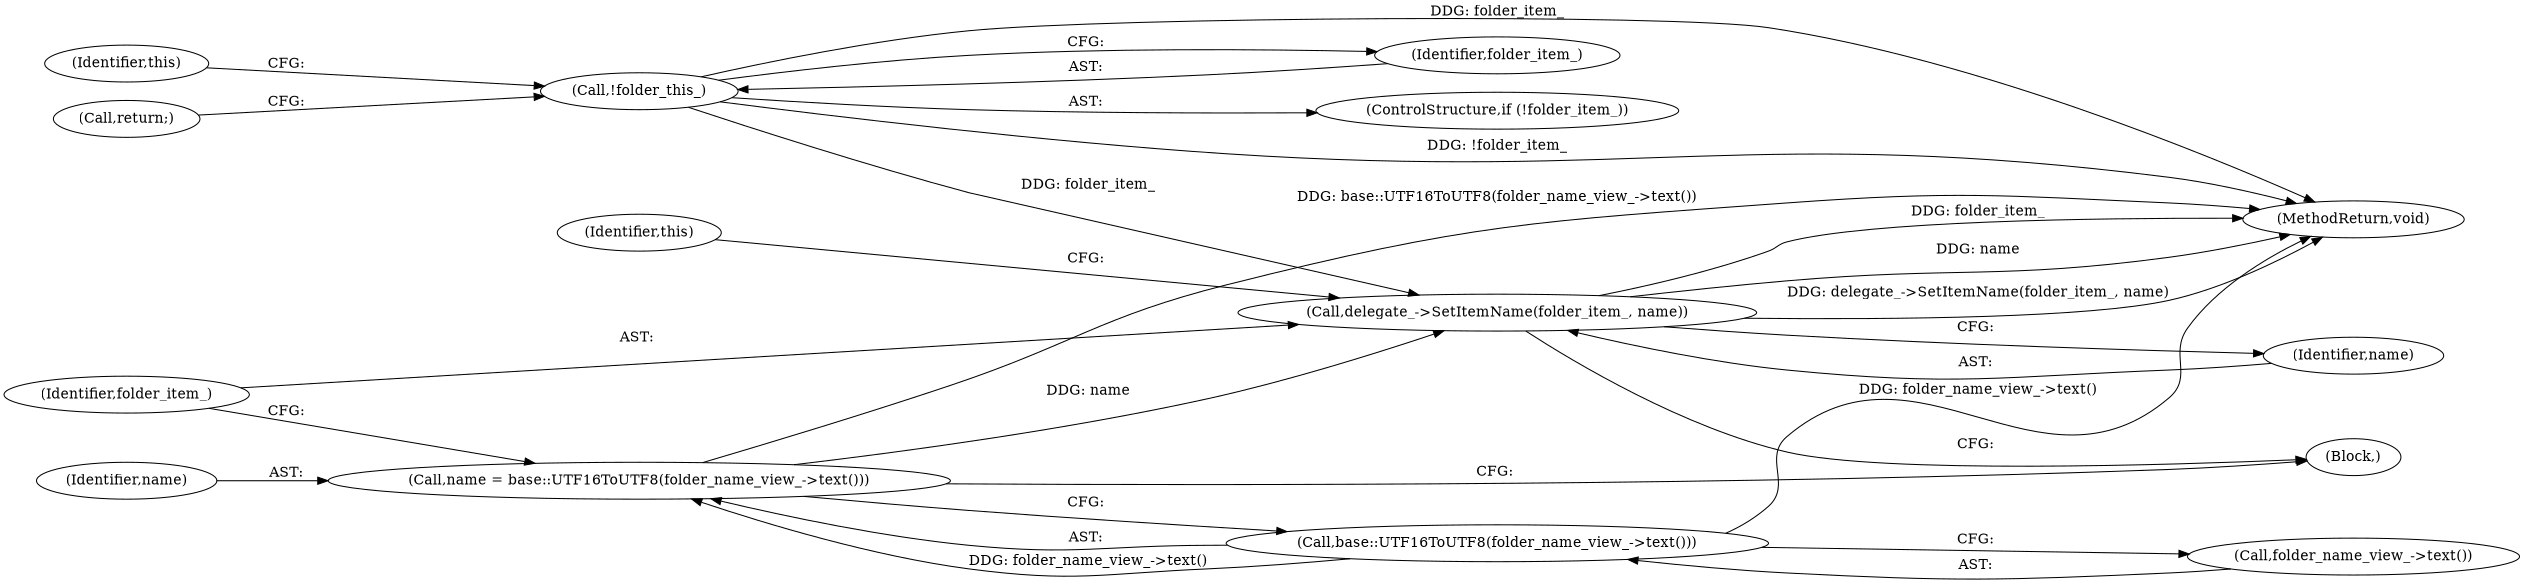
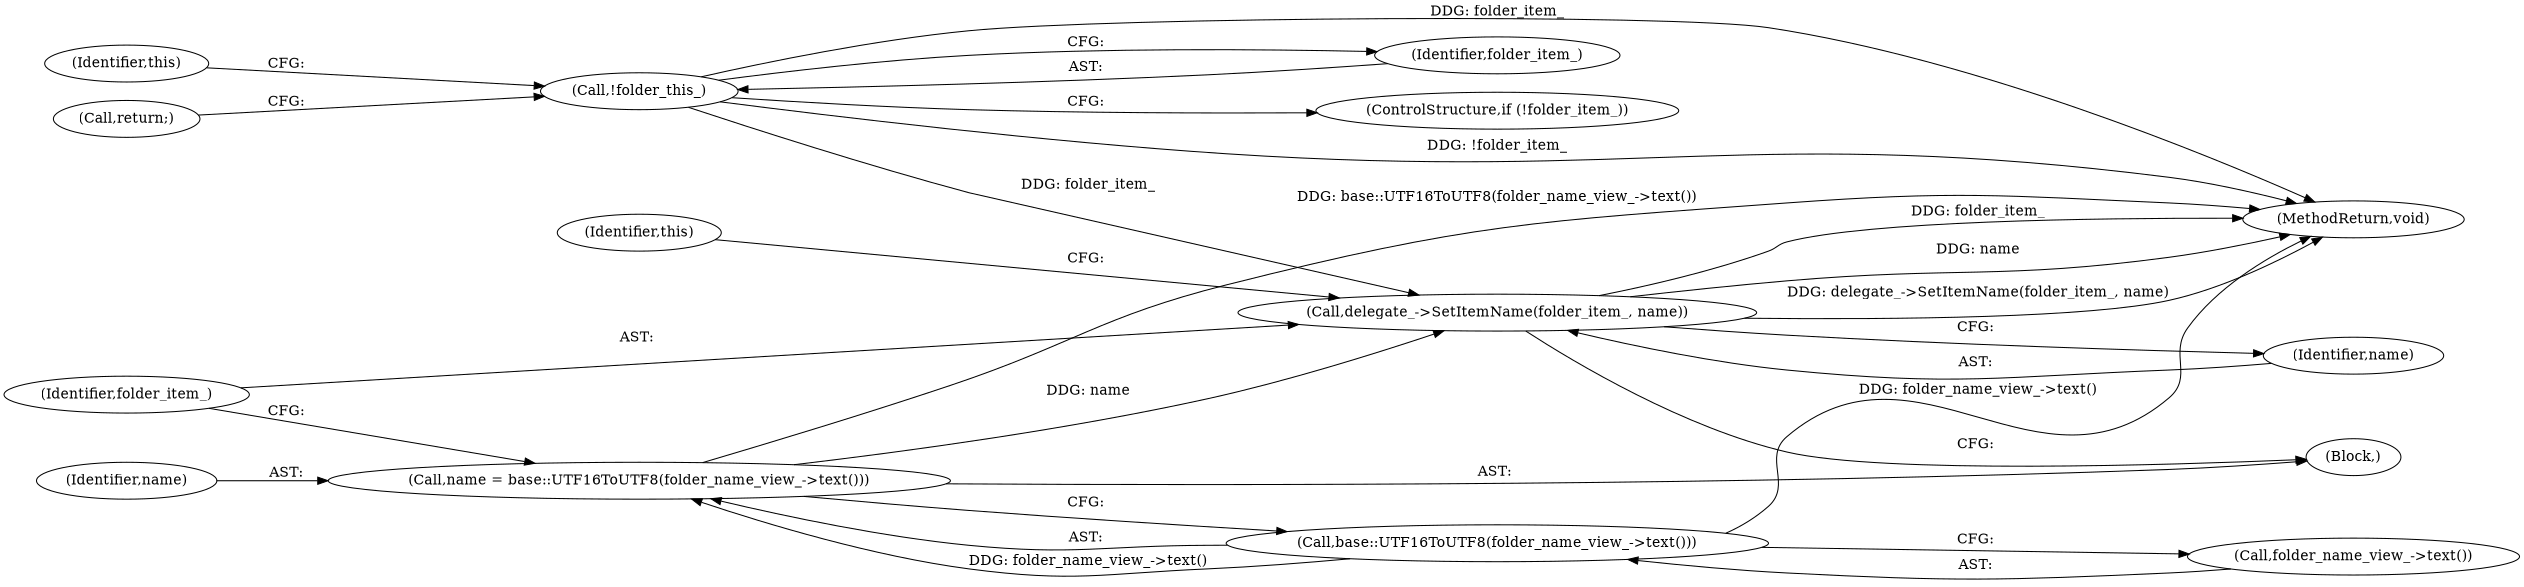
(1088, 102) -> (1088, 102)
(1497, 472) -> (1497, 472)
